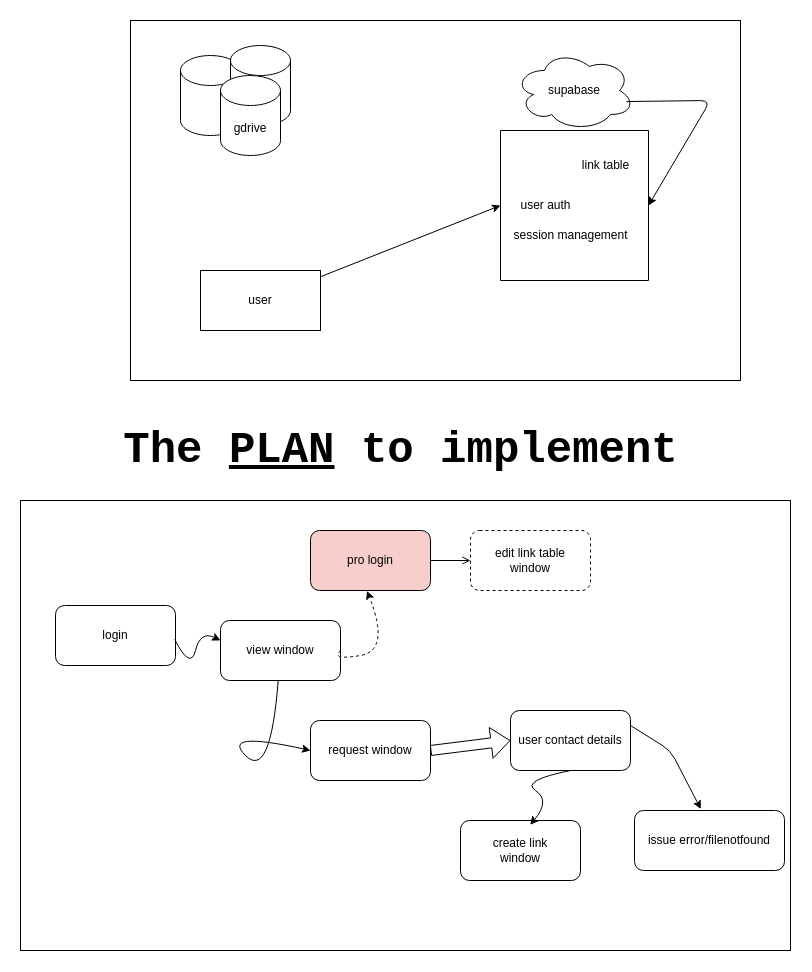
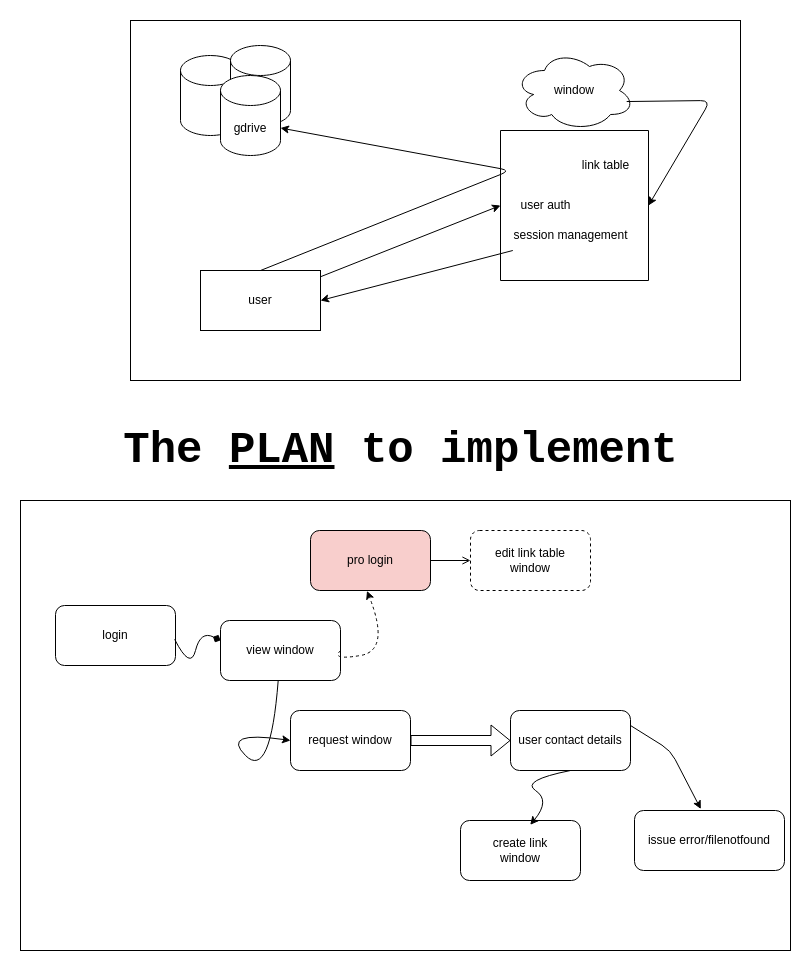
(575, 91) -> (575, 91)
none -> (486, 180)
none -> (420, 275)
(212, 636) -> (212, 637)
(371, 751) -> (351, 741)
